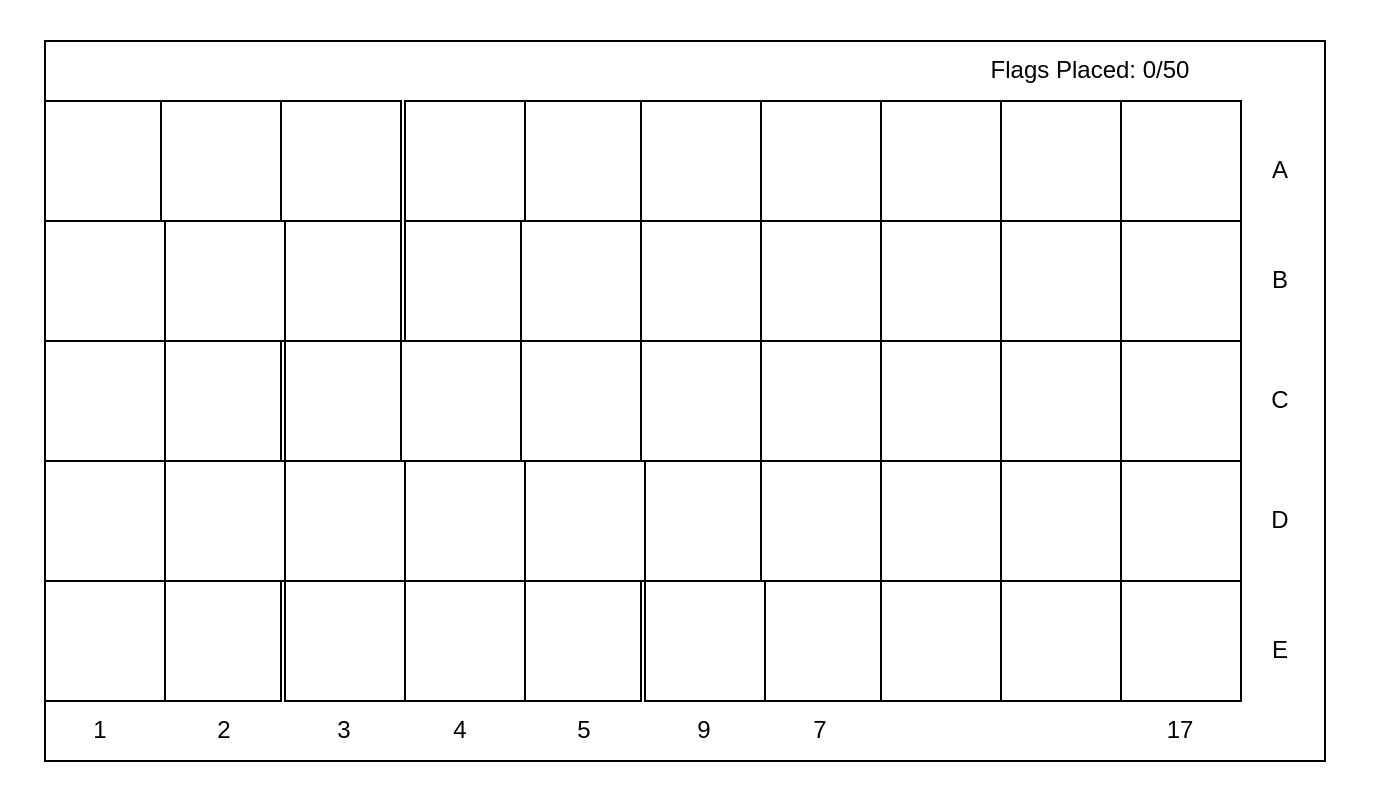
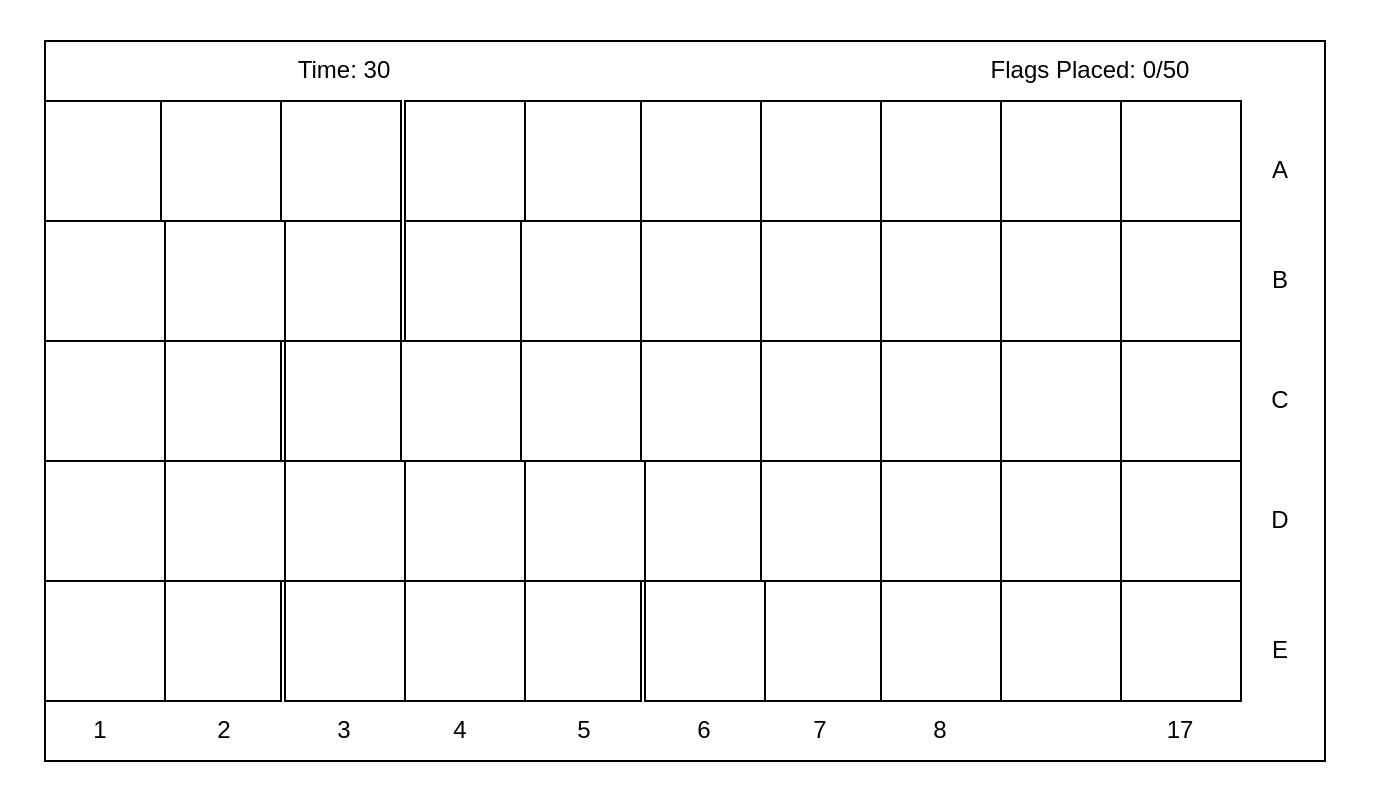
none -> (345, 71)
(705, 731) -> (705, 731)
none -> (941, 731)
